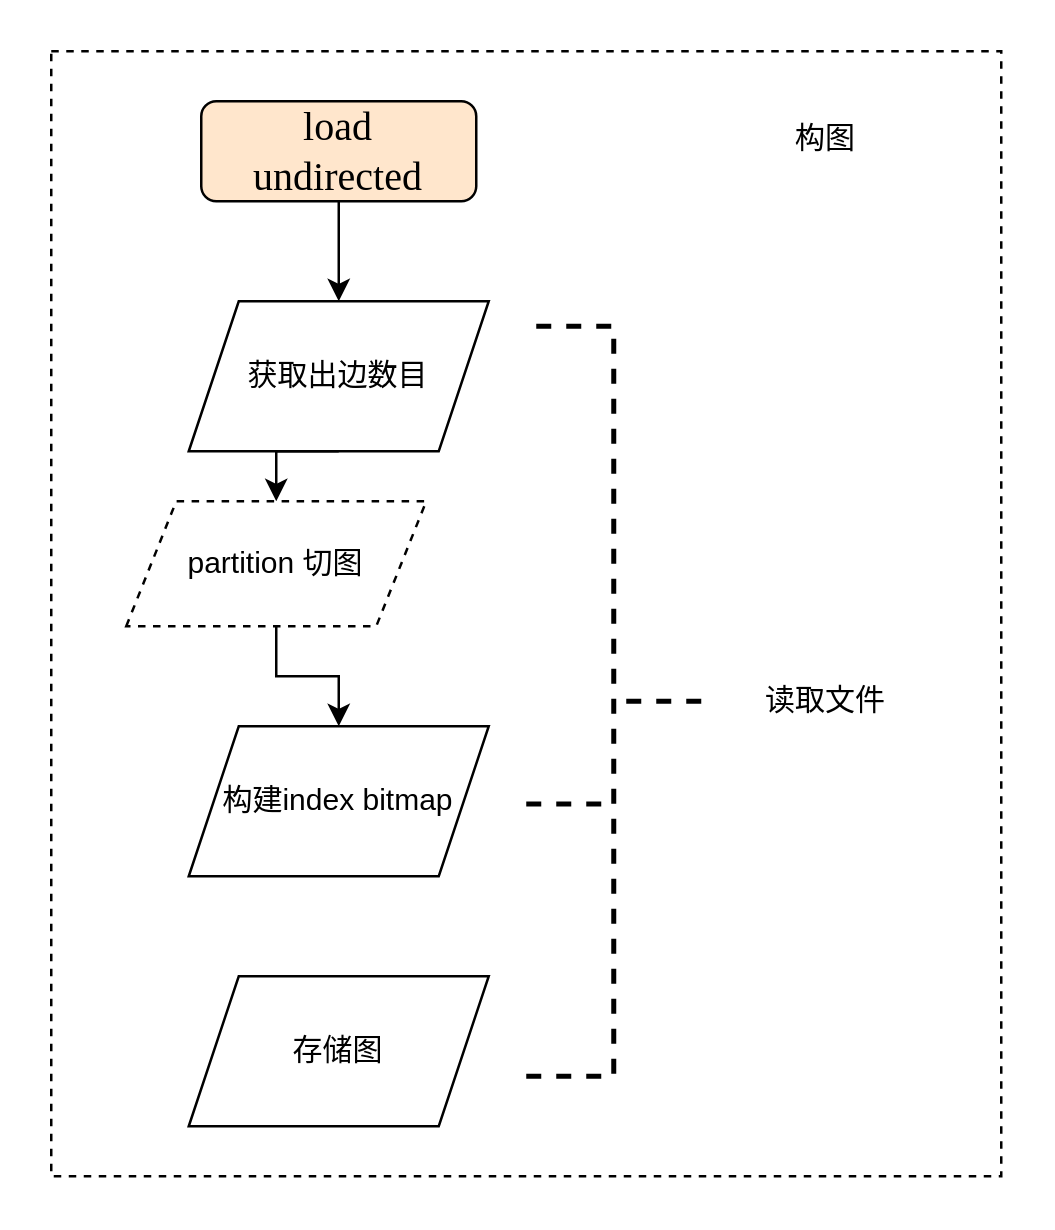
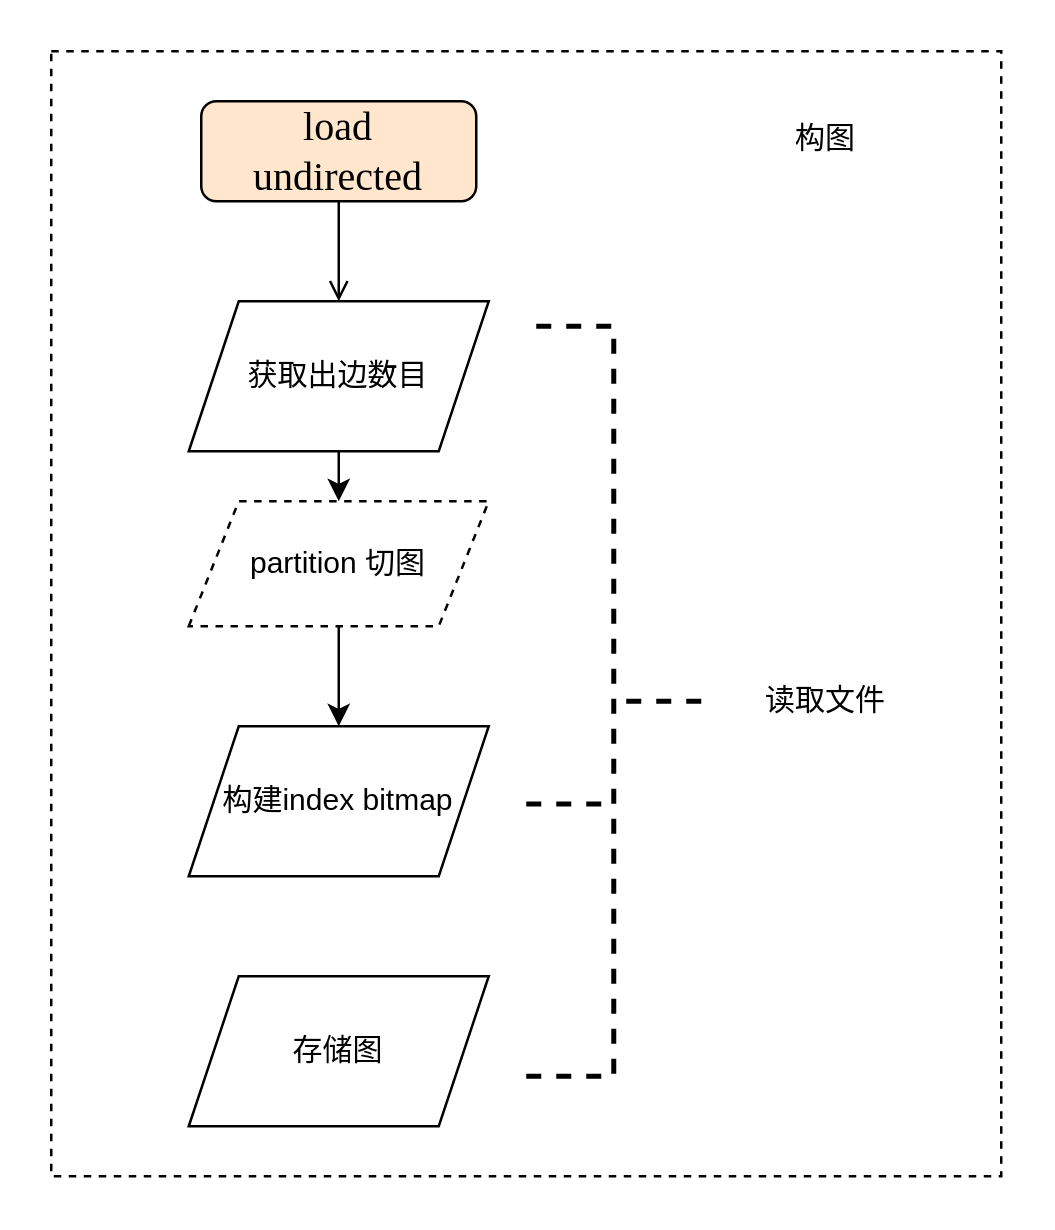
(339, 283) -> (339, 287)
(276, 564) -> (339, 564)
